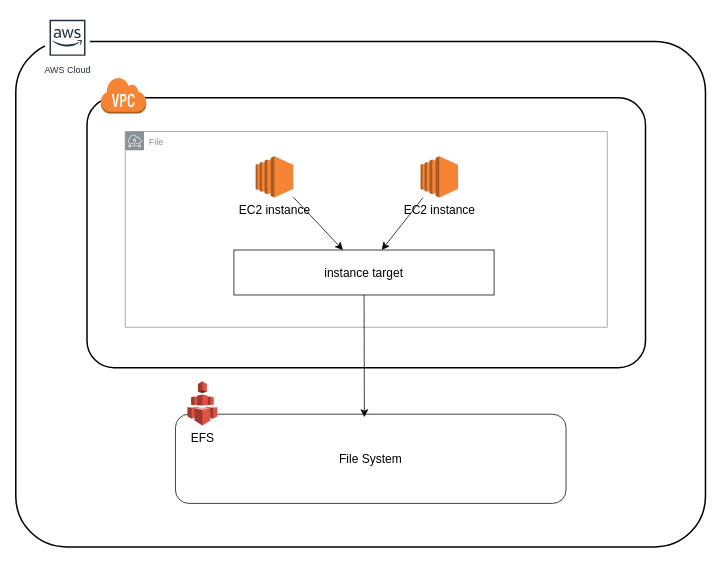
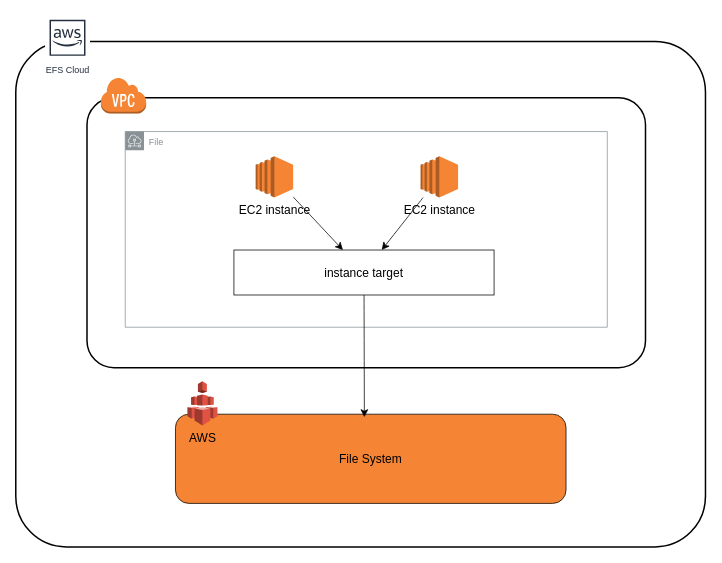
(68, 71) -> (68, 71)
(203, 438) -> (203, 438)
(371, 459) -> (371, 459)
